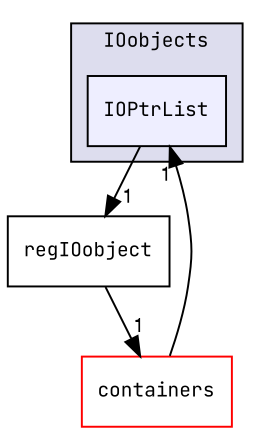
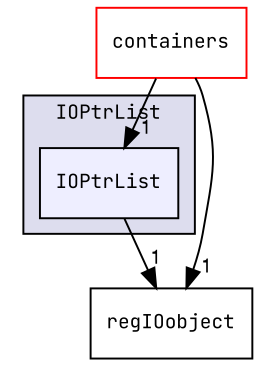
(157, 42) -> (109, 114)
(118, 313) -> (212, 173)
